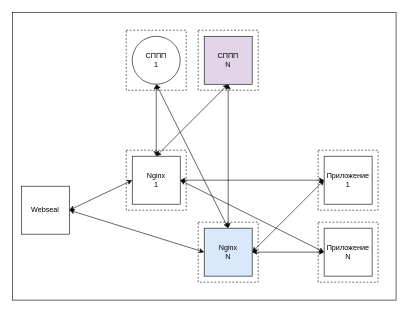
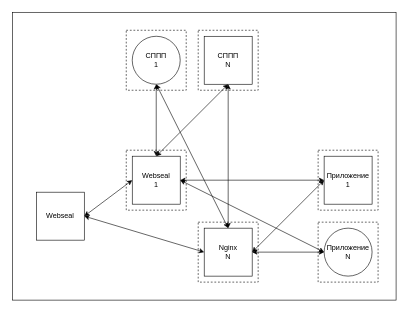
(228, 60) -> (228, 60)
(156, 180) -> (156, 180)
(45, 210) -> (60, 216)
(228, 252) -> (228, 252)
(348, 252) -> (348, 252)
